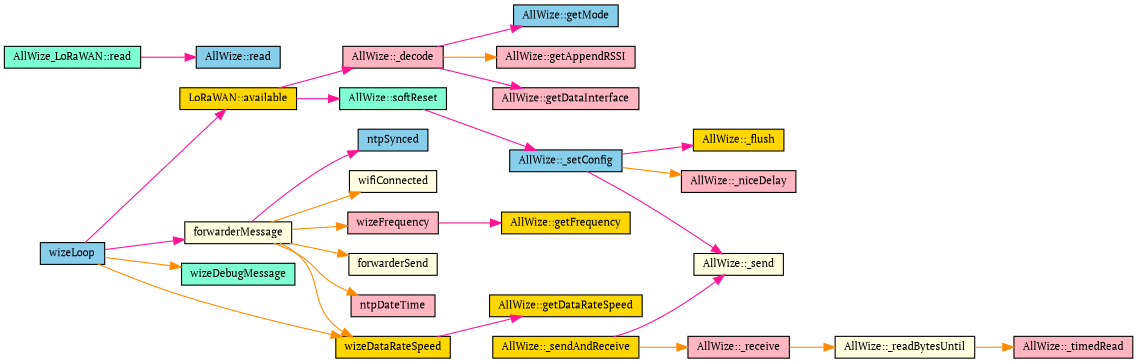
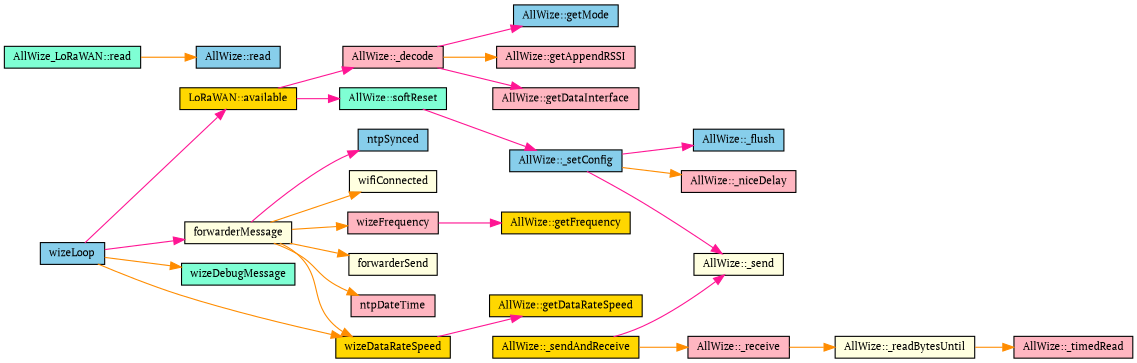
(163, 57) -> (163, 57)
(739, 140) -> (739, 140)
